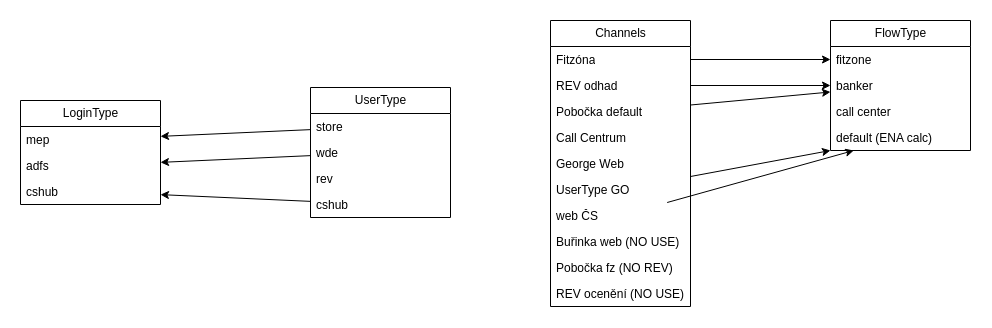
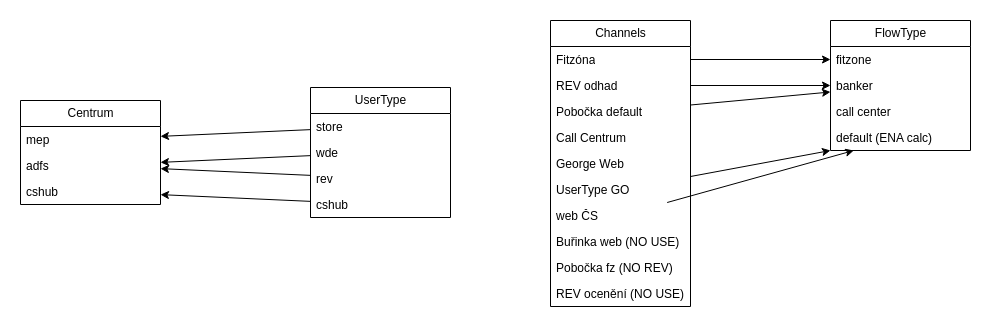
(91, 114) -> (91, 114)
none -> (239, 172)
